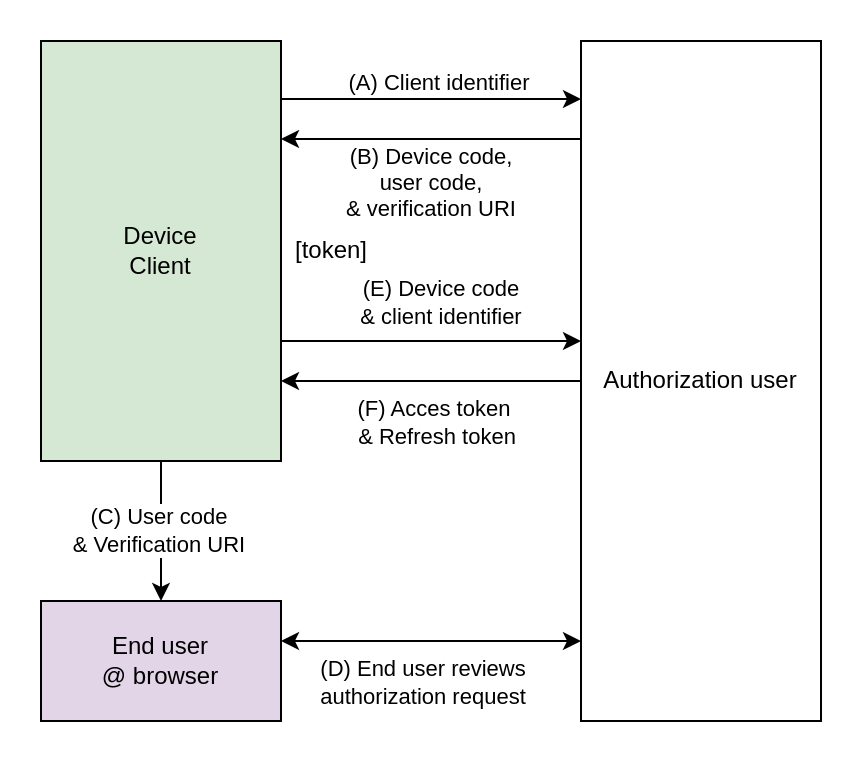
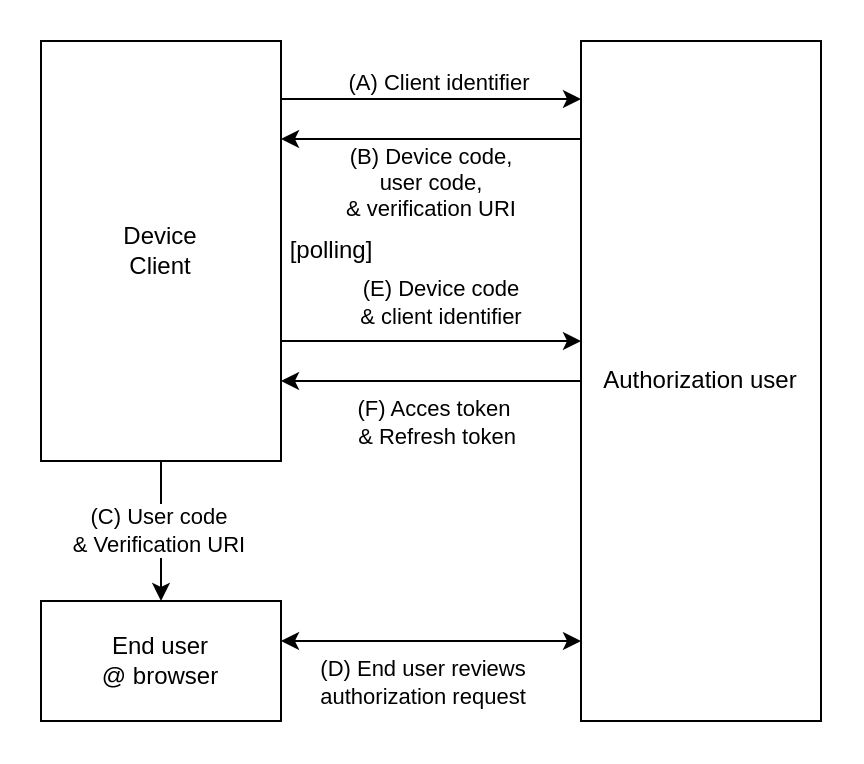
(161, 251) -> (161, 251)
(332, 251) -> (332, 251)
(161, 661) -> (161, 661)
